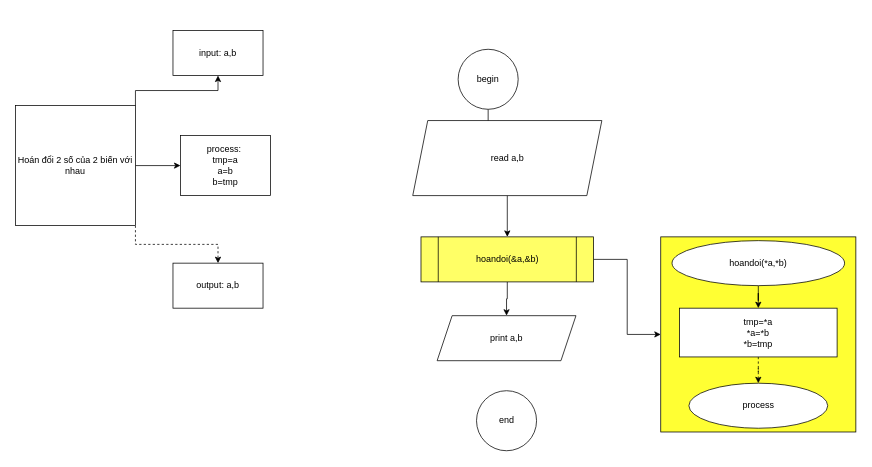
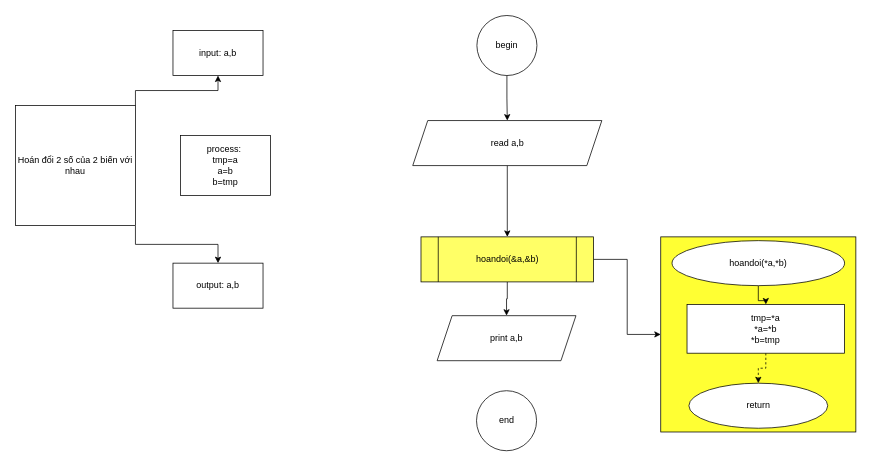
(488, 79) -> (507, 45)
(507, 158) -> (507, 143)
(155, 165) -> none
(174, 244) -> (174, 244)
(758, 332) -> (765, 329)
(758, 405) -> (758, 405)
